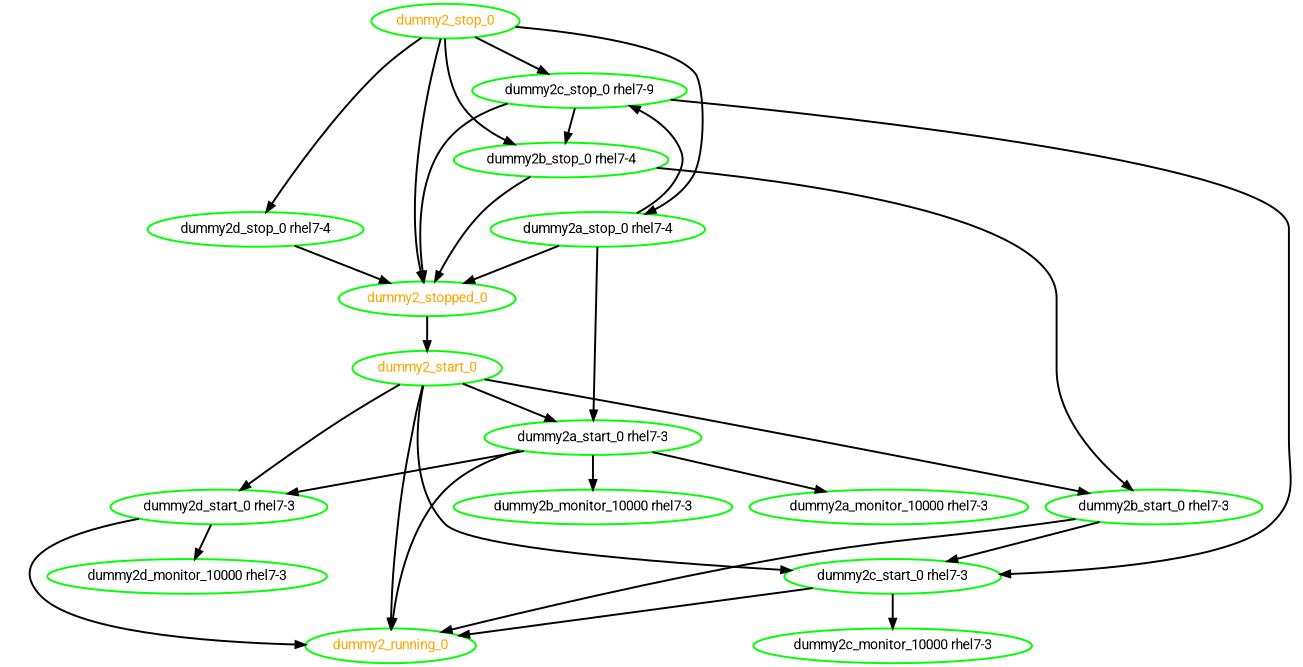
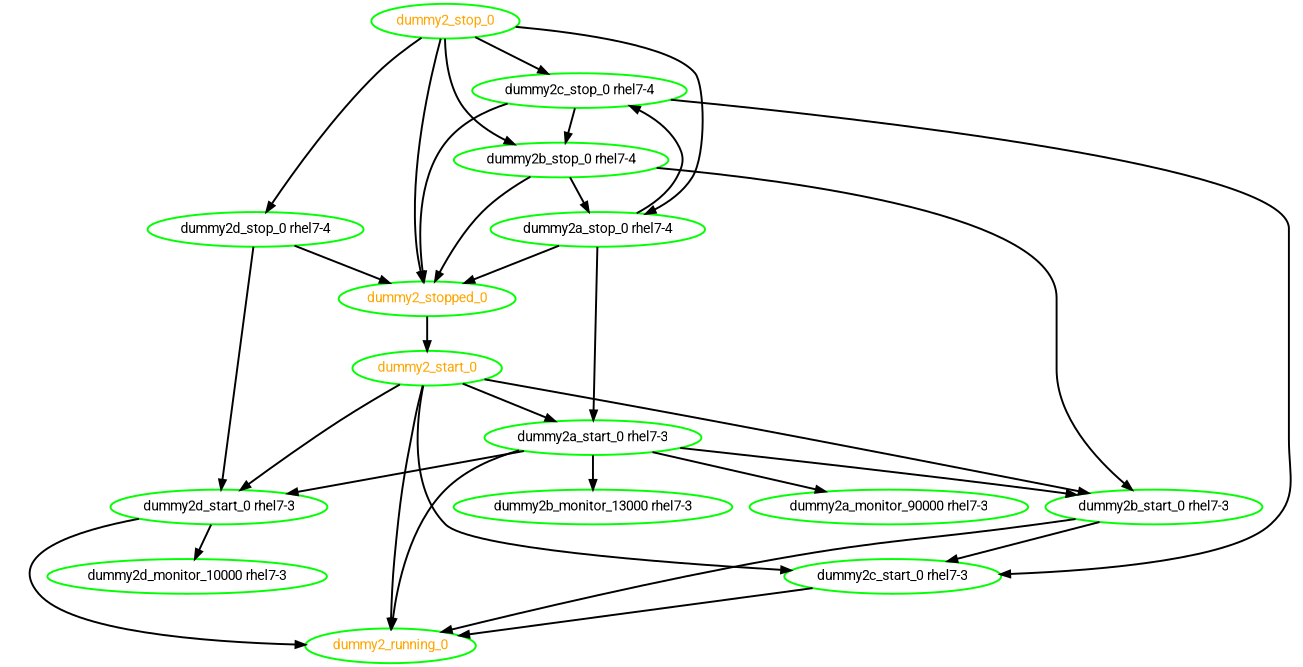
(579, 91) -> (579, 91)
none -> (577, 190)
none -> (238, 363)
none -> (873, 470)
(593, 507) -> (593, 507)
(889, 507) -> (889, 507)
(893, 646) -> none
